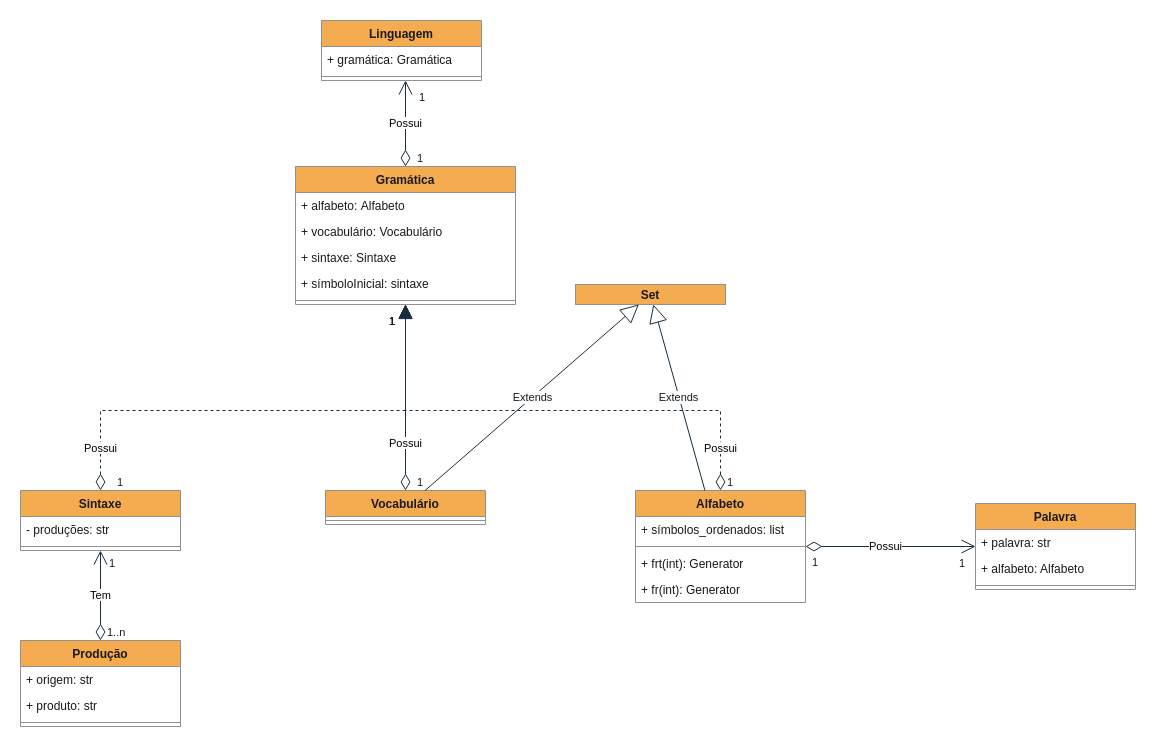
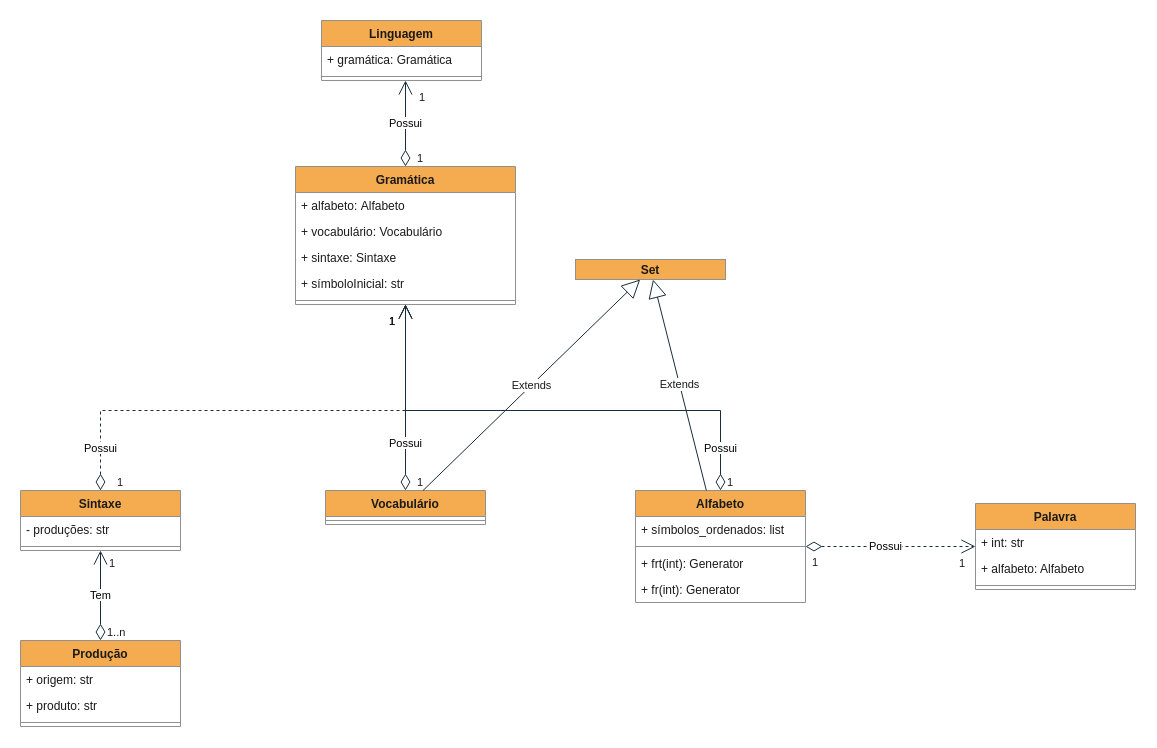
(375, 285) -> (363, 285)
(651, 295) -> (651, 270)
(581, 411) -> (581, 411)
(406, 412) -> (406, 412)
(1022, 544) -> (1009, 544)
(936, 547) -> (936, 547)
